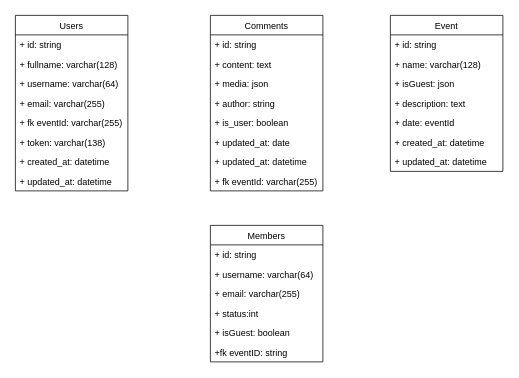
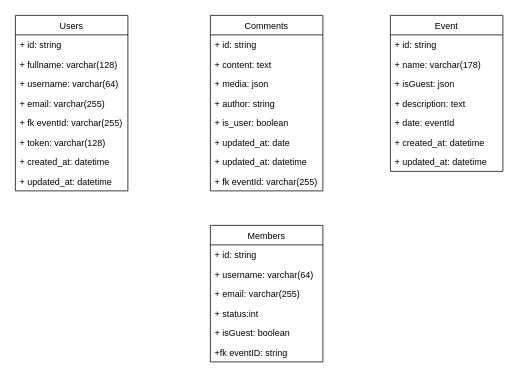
(441, 65) -> (441, 65)
(69, 143) -> (69, 143)
